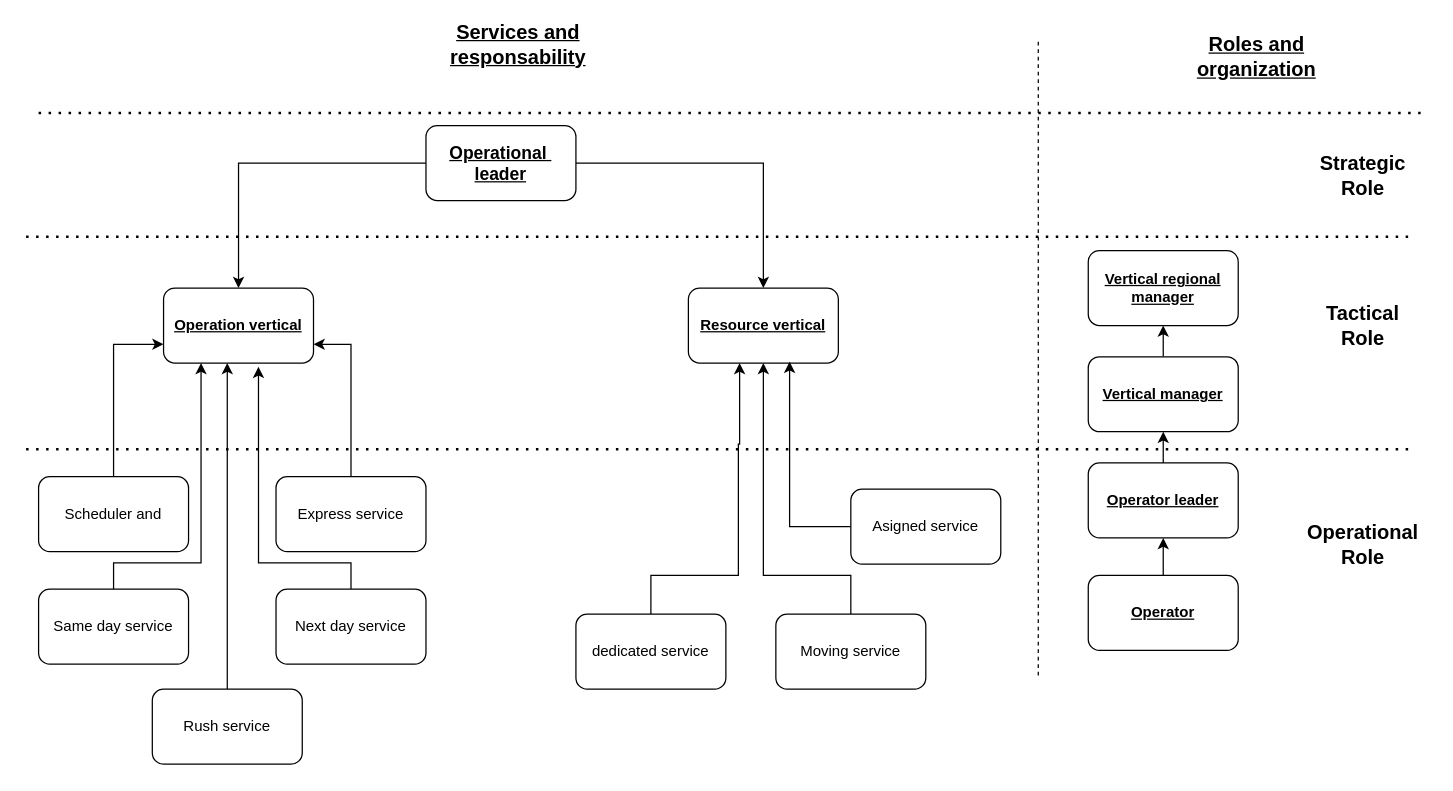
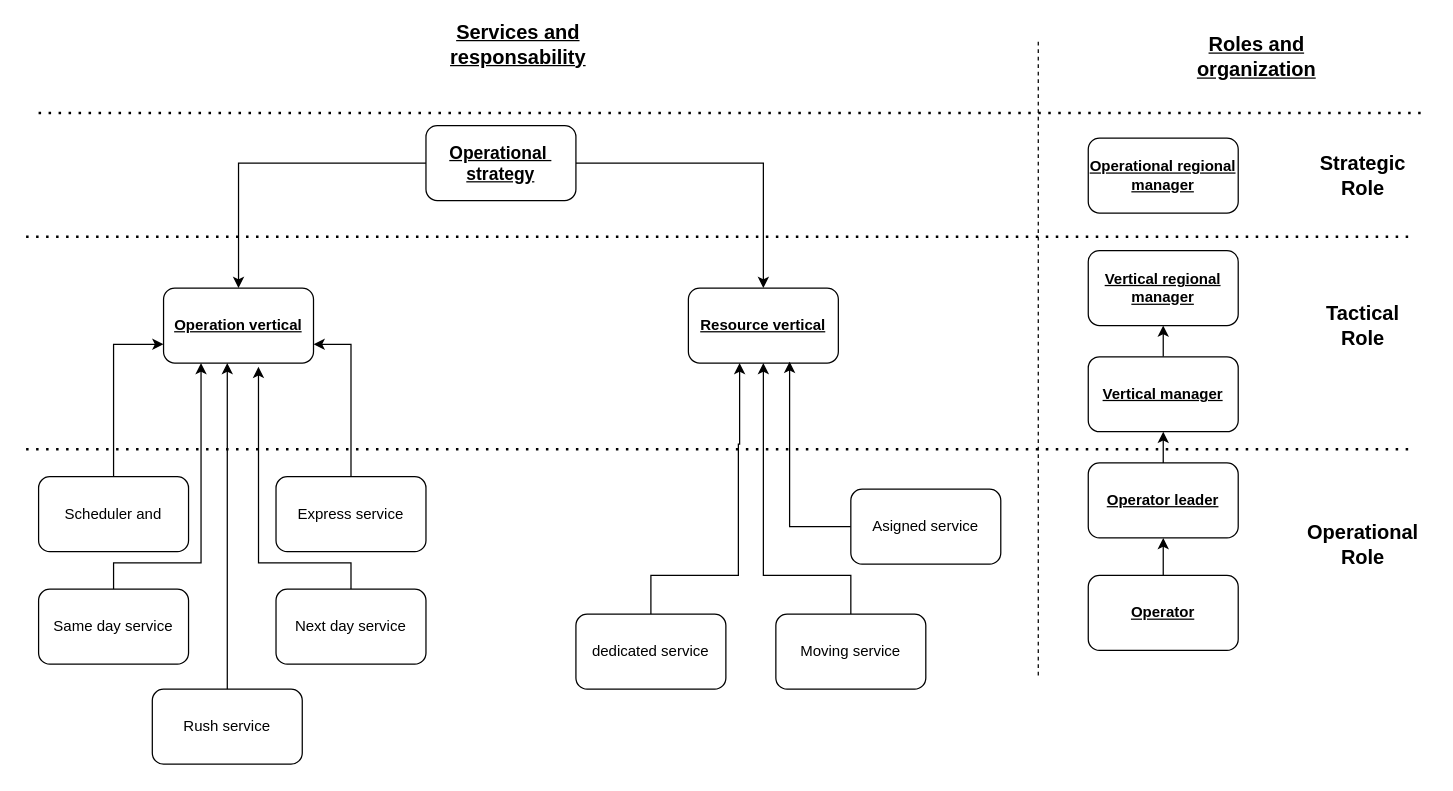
(501, 163) -> (501, 163)
none -> (1163, 176)
